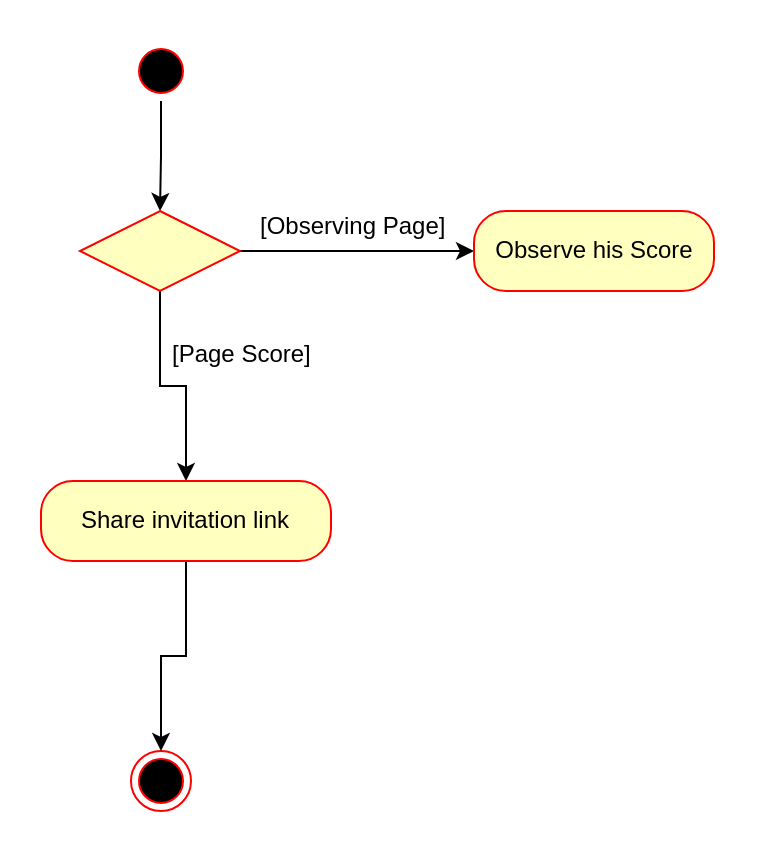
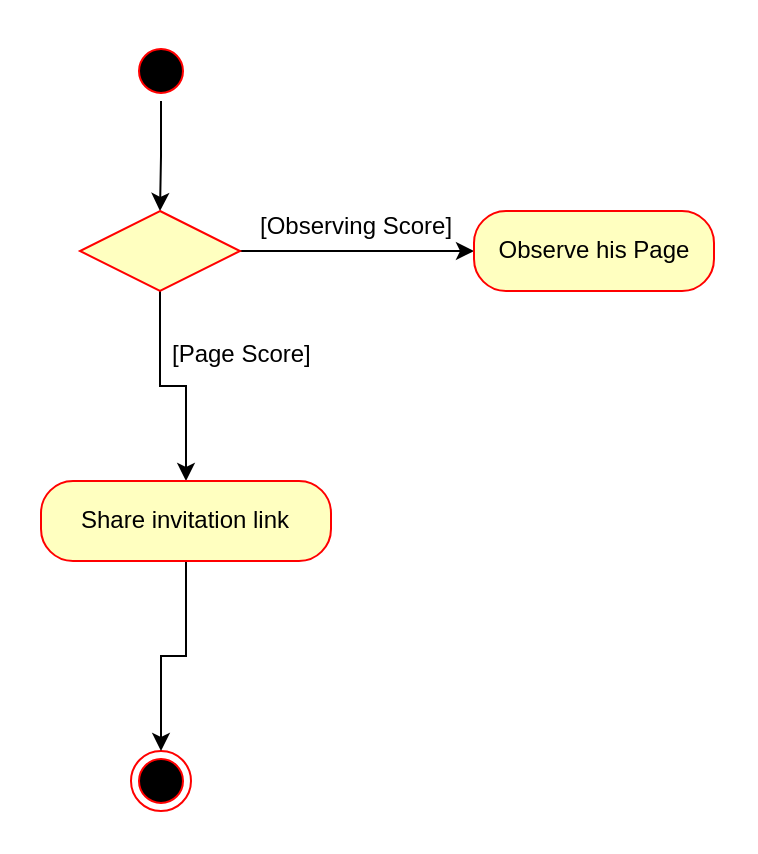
(362, 227) -> (369, 227)
(595, 251) -> (595, 251)
